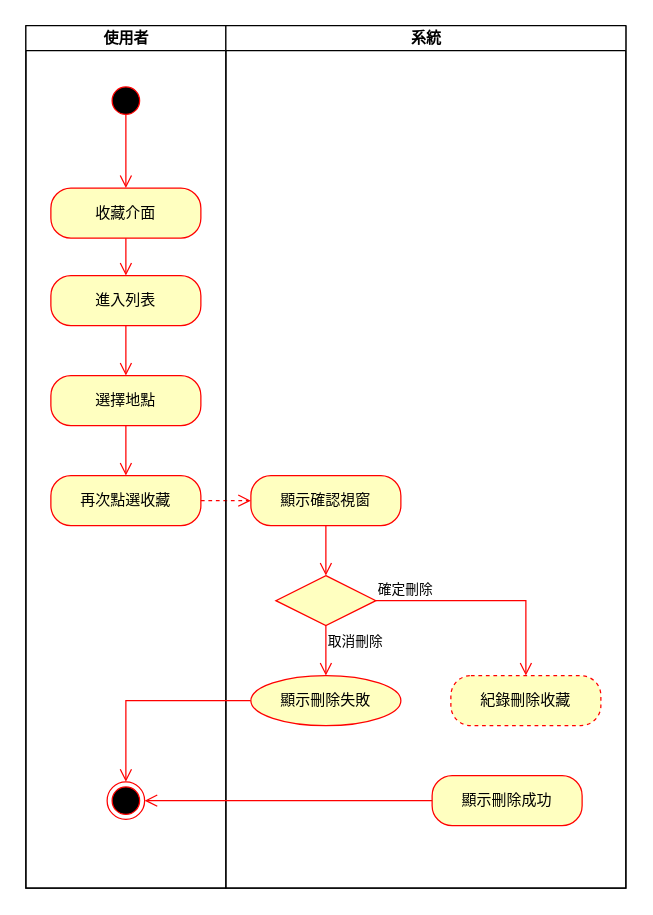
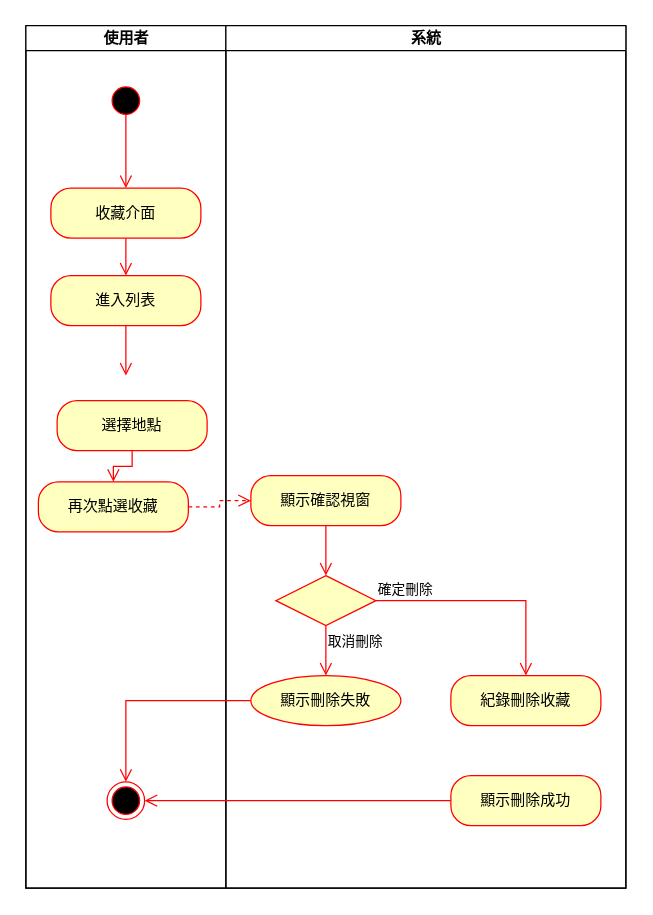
(126, 401) -> (132, 426)
(126, 501) -> (113, 507)
(526, 701) -> (526, 701)
(507, 801) -> (526, 801)
